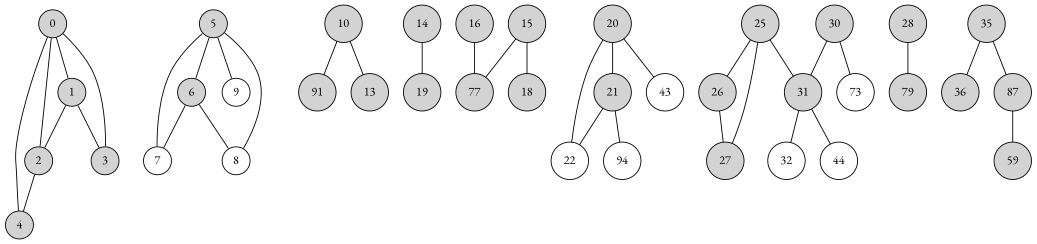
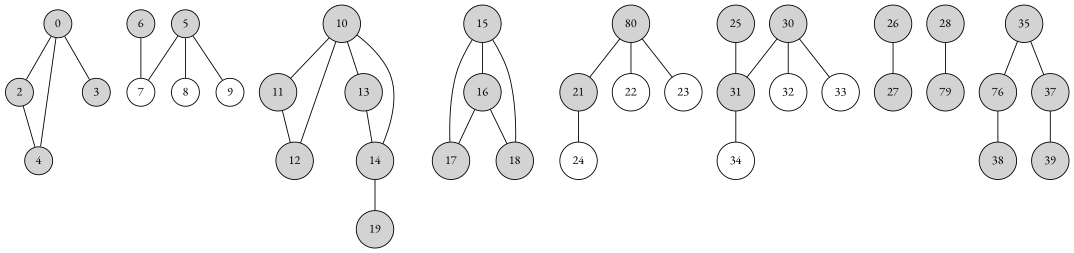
(613, 24) -> (631, 24)
(202, 58) -> none
none -> (482, 58)
(739, 58) -> none
none -> (393, 84)
(72, 92) -> none
(317, 92) -> (278, 92)
(475, 92) -> (451, 161)
(665, 92) -> (683, 92)
(855, 92) -> (841, 92)
(960, 92) -> (998, 92)
(1013, 92) -> (1050, 92)
(748, 94) -> none
(795, 126) -> (788, 58)
(214, 127) -> none
none -> (369, 127)
none -> (499, 127)
(591, 127) -> none
none -> (295, 161)
(622, 161) -> (579, 161)
(839, 161) -> (736, 161)
none -> (998, 161)
(1013, 161) -> (1050, 161)
